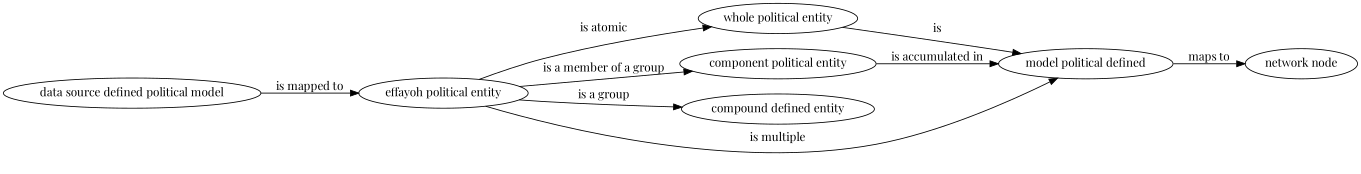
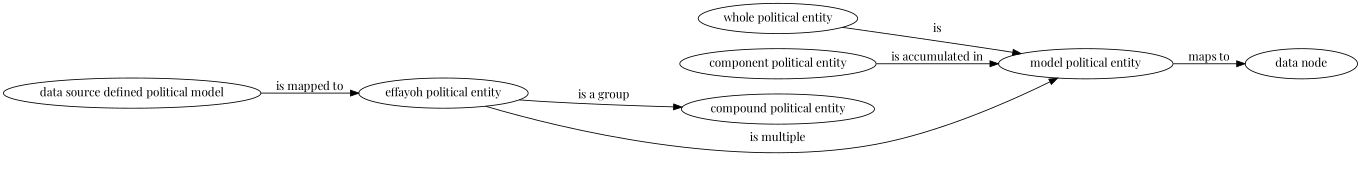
(590, 48) -> none
(1086, 64) -> (1086, 64)
(1301, 64) -> (1301, 64)
(602, 79) -> none
(778, 109) -> (778, 109)
